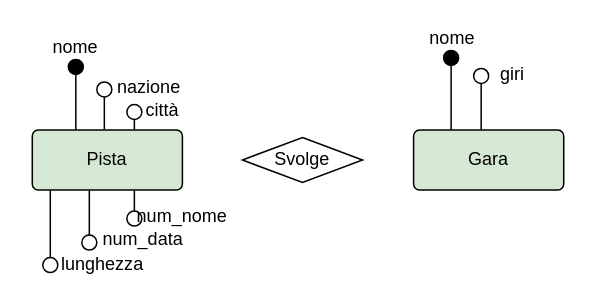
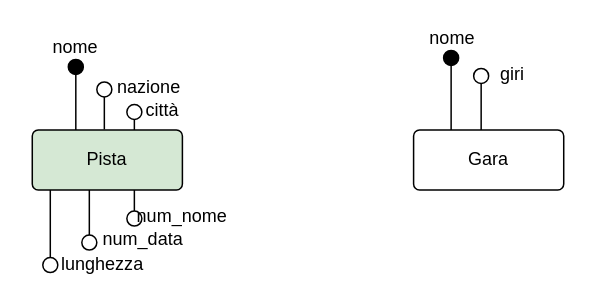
(302, 160) -> none
(488, 160) -> (488, 160)
